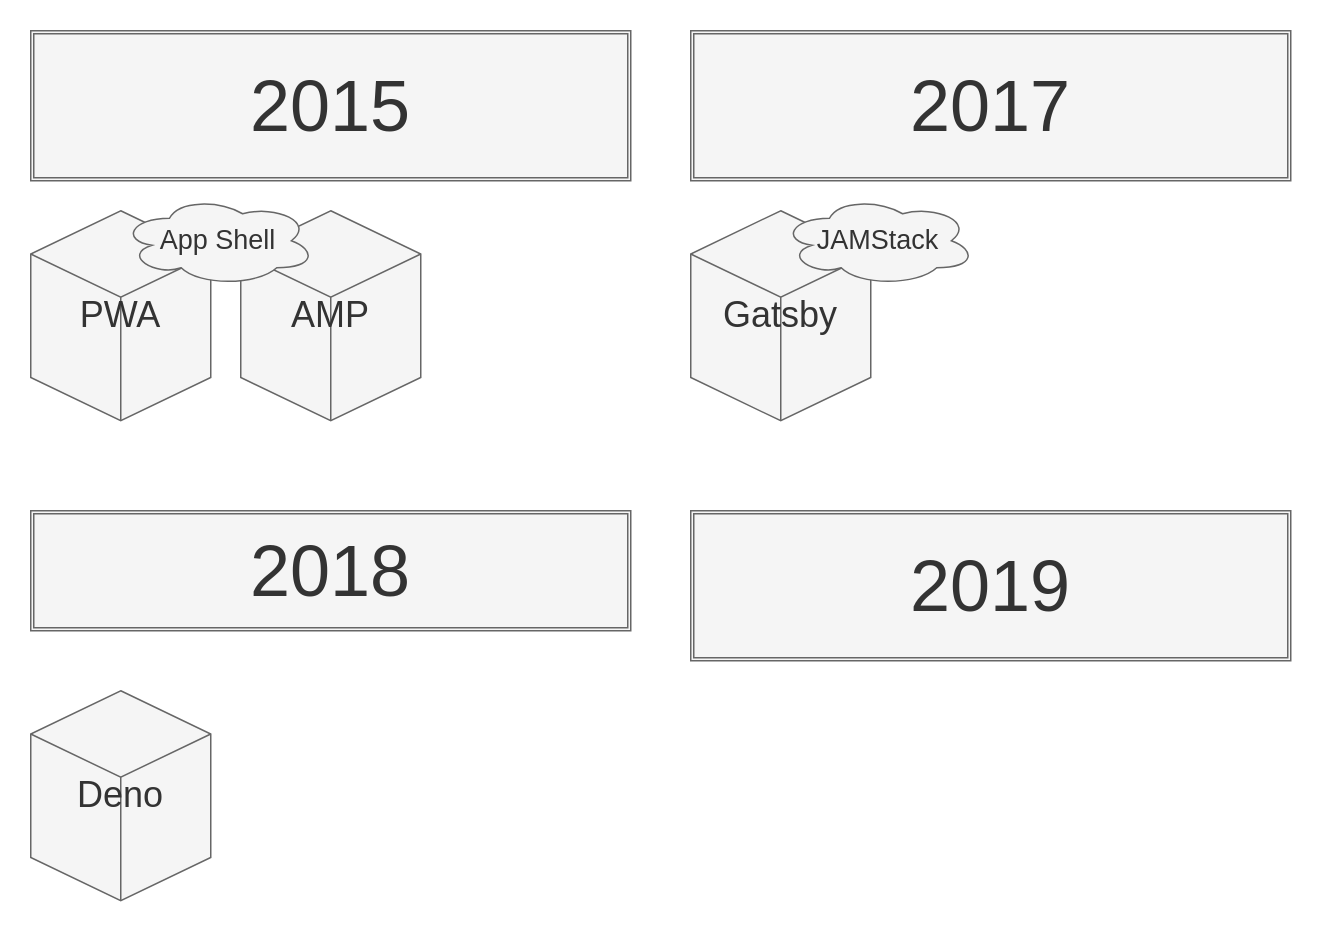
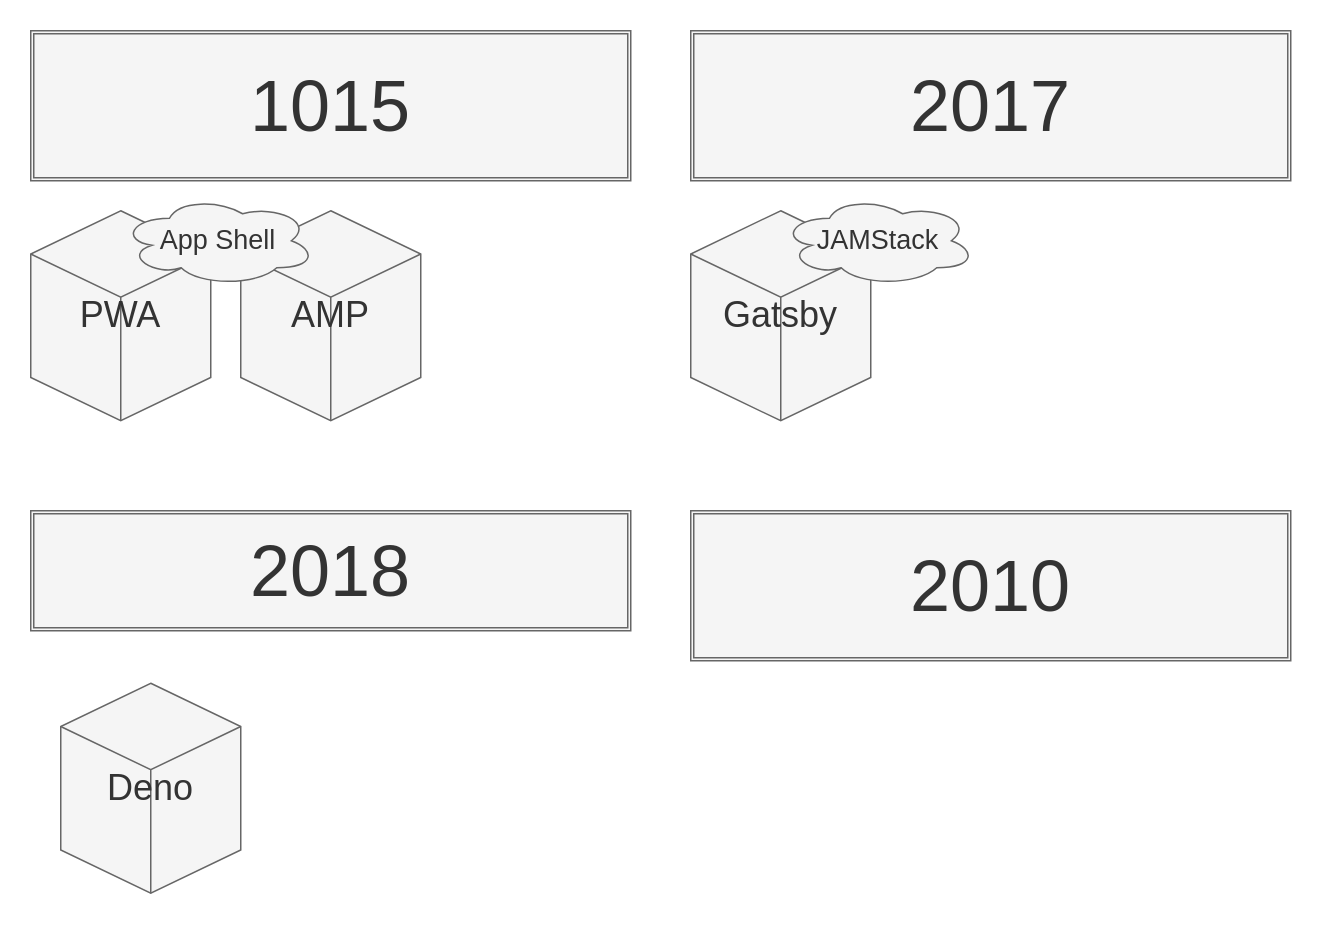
(331, 106) -> (331, 106)
(991, 586) -> (991, 586)
(121, 796) -> (151, 788)
